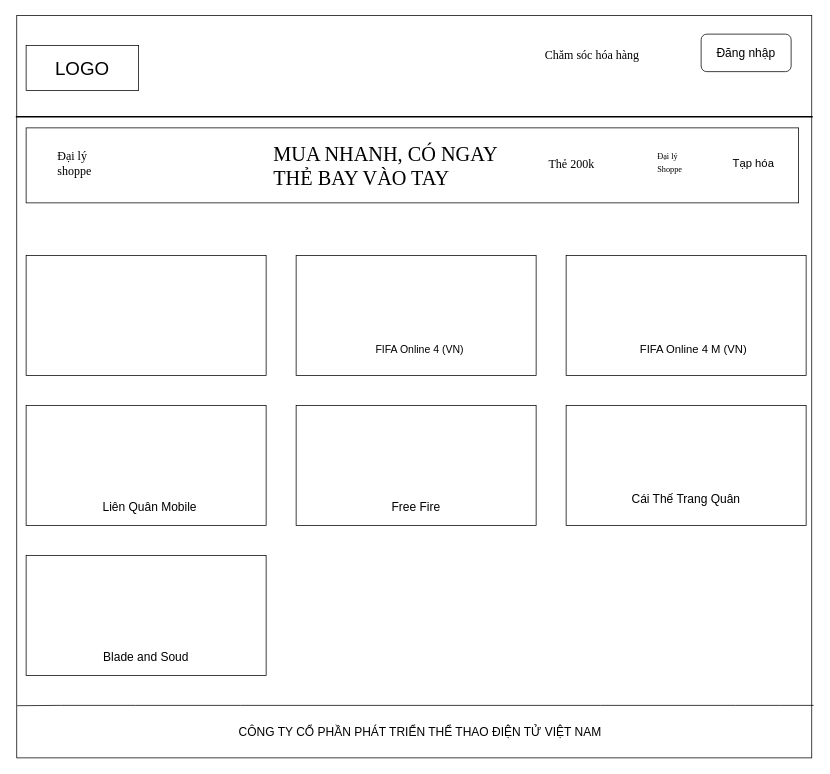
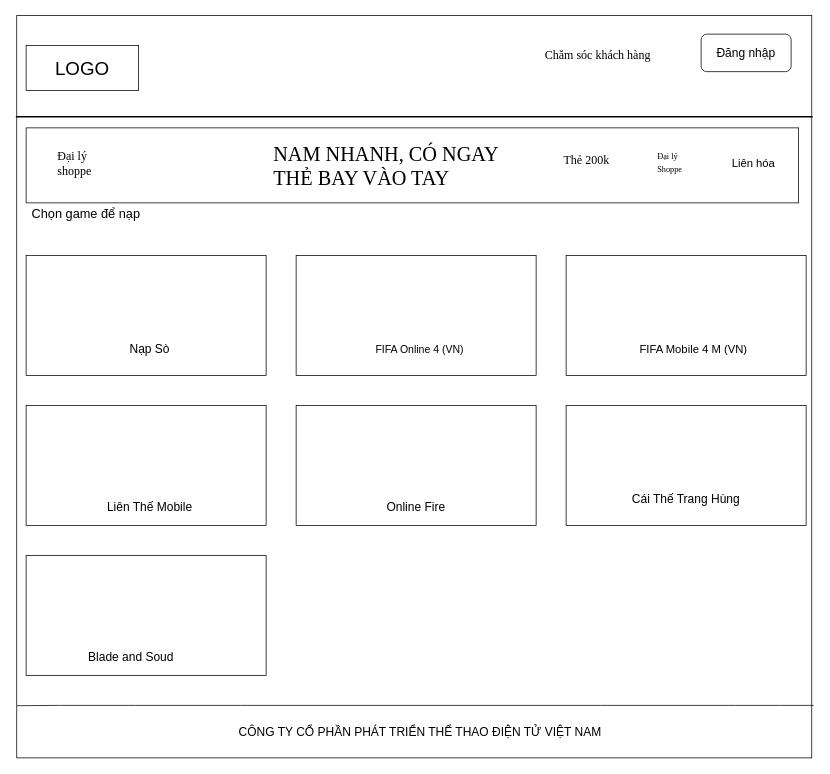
(591, 54) -> (597, 54)
(321, 155) -> (321, 155)
(585, 163) -> (600, 159)
(753, 163) -> (753, 163)
none -> (86, 214)
none -> (150, 349)
(693, 349) -> (693, 349)
(686, 499) -> (686, 499)
(150, 507) -> (150, 507)
(416, 507) -> (416, 507)
(146, 657) -> (131, 657)
